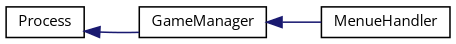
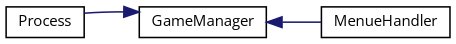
(120, 33) -> (104, 12)
